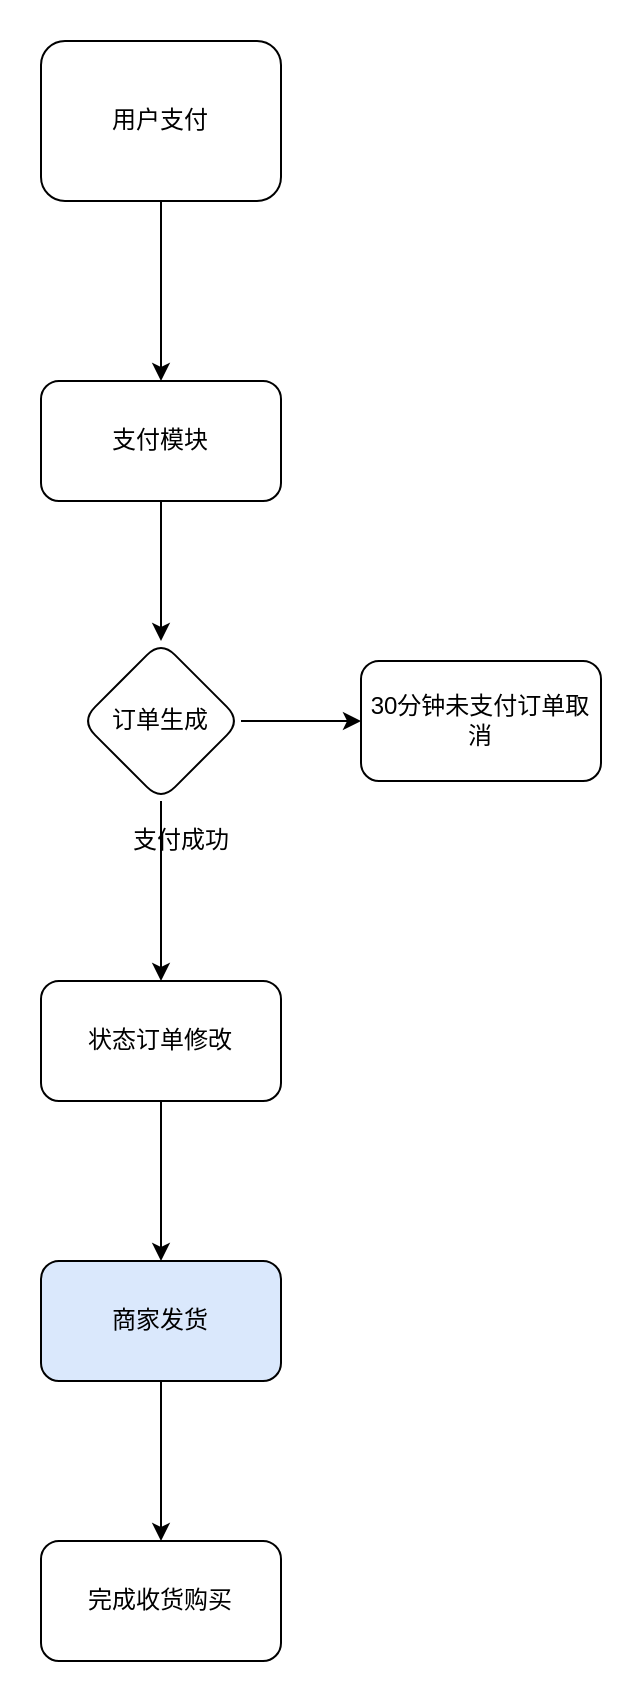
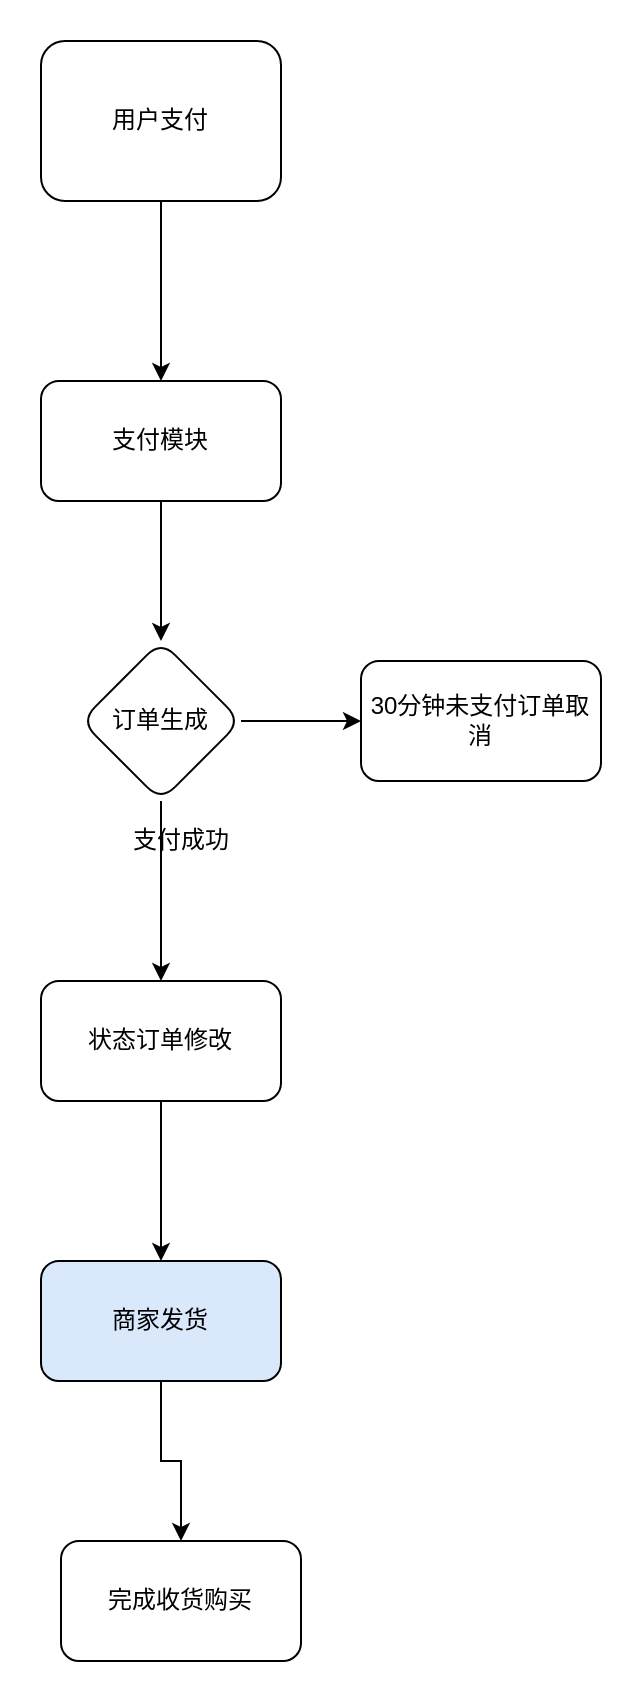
(161, 1601) -> (181, 1601)
